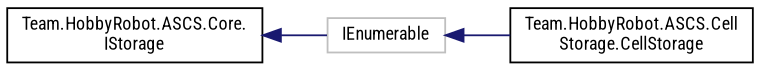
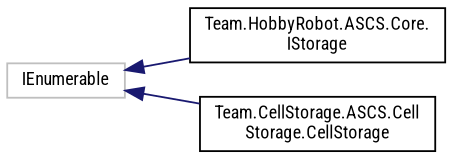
(304, 35) -> (167, 62)
(632, 35) -> (318, 124)
